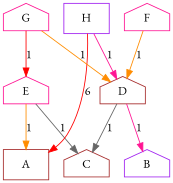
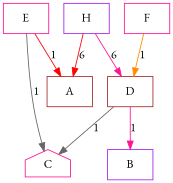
(26, 18) -> none
(147, 18) -> (147, 18)
(110, 55) -> (114, 55)
(26, 92) -> (26, 18)
(123, 92) -> (130, 92)
(26, 122) -> (46, 51)
(87, 165) -> (48, 165)
(147, 165) -> (130, 165)
